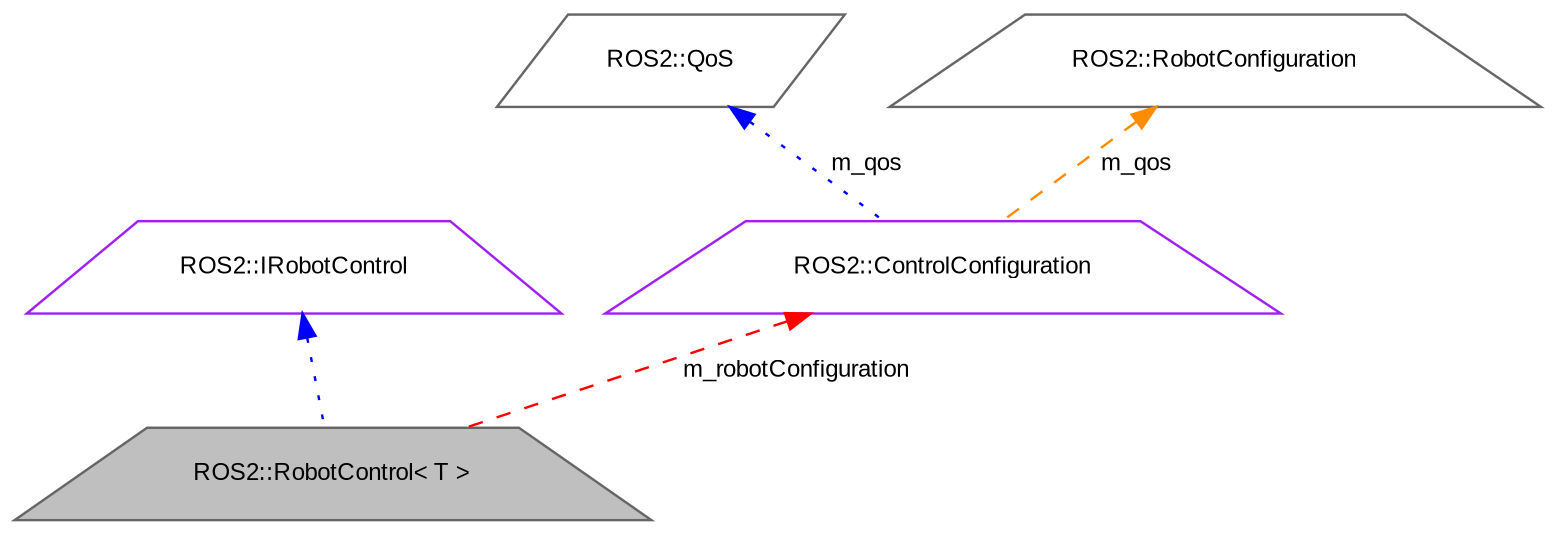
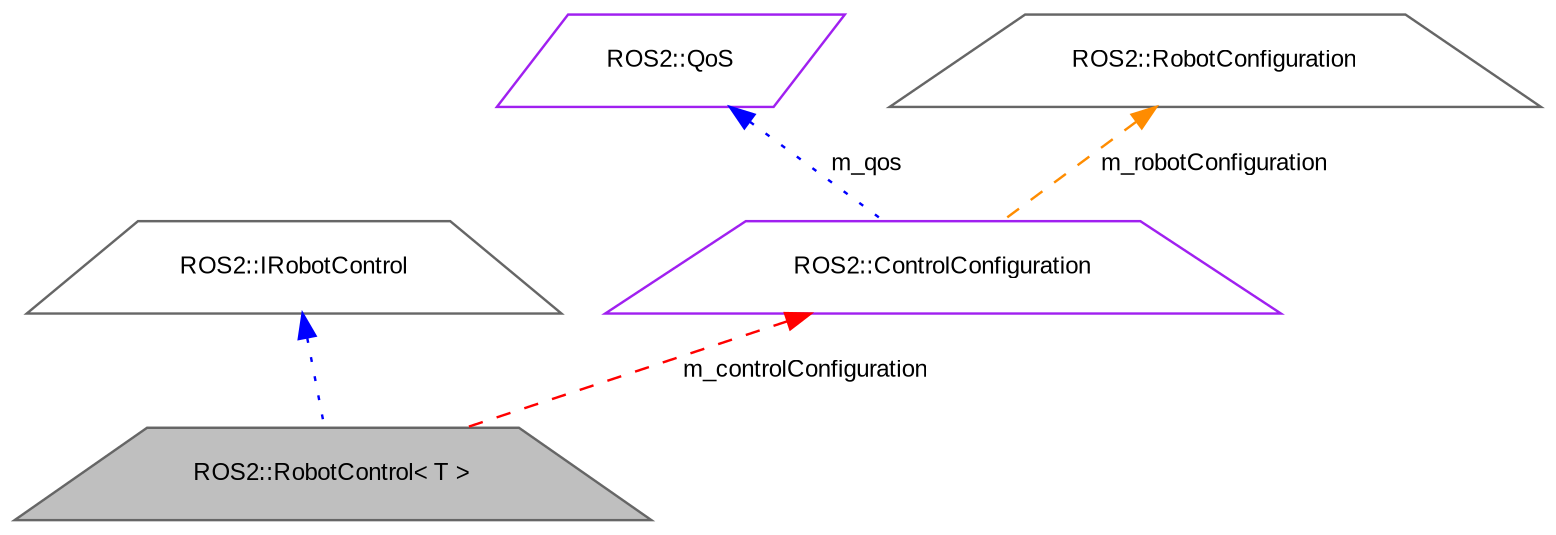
(671, 61) -> (671, 61)
(1134, 164) -> (1212, 164)
(294, 267) -> (294, 267)
(794, 371) -> (802, 371)
